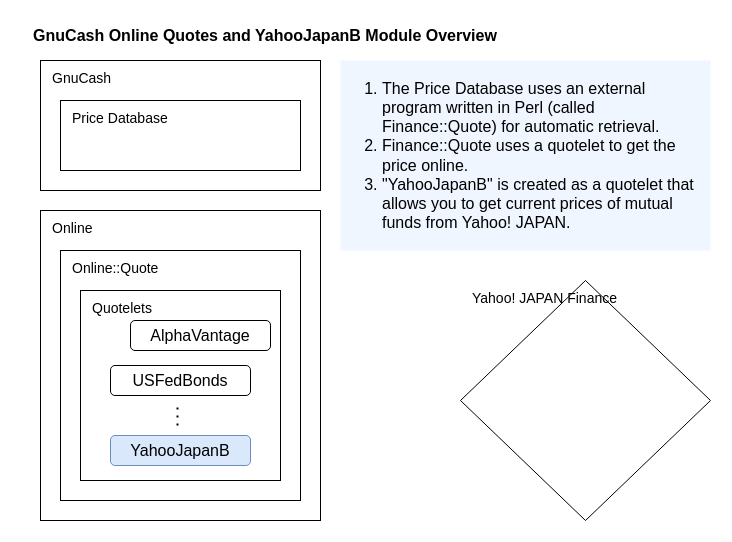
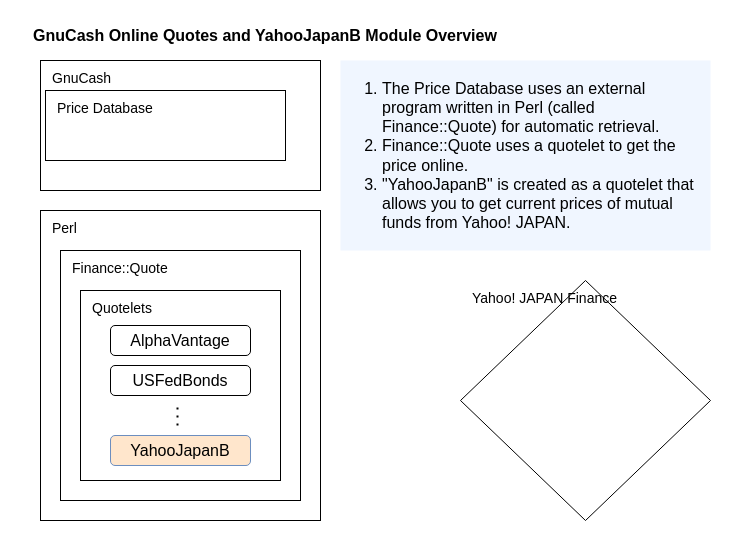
(181, 136) -> (166, 126)
(70, 215) -> (64, 215)
(110, 255) -> (115, 255)
(201, 336) -> (181, 341)
(181, 451) -> (181, 451)
